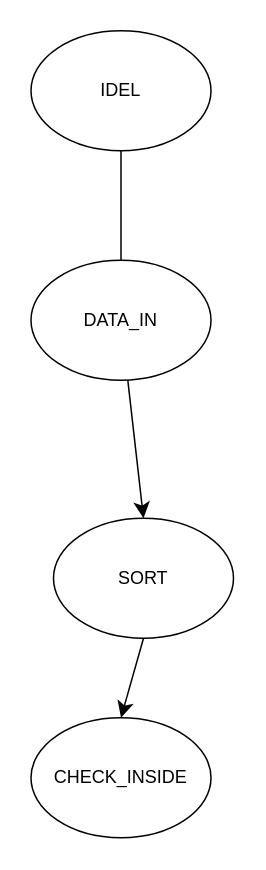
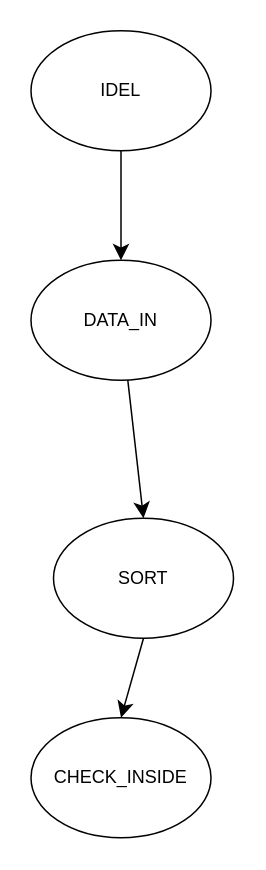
(121, 251) -> (121, 246)
